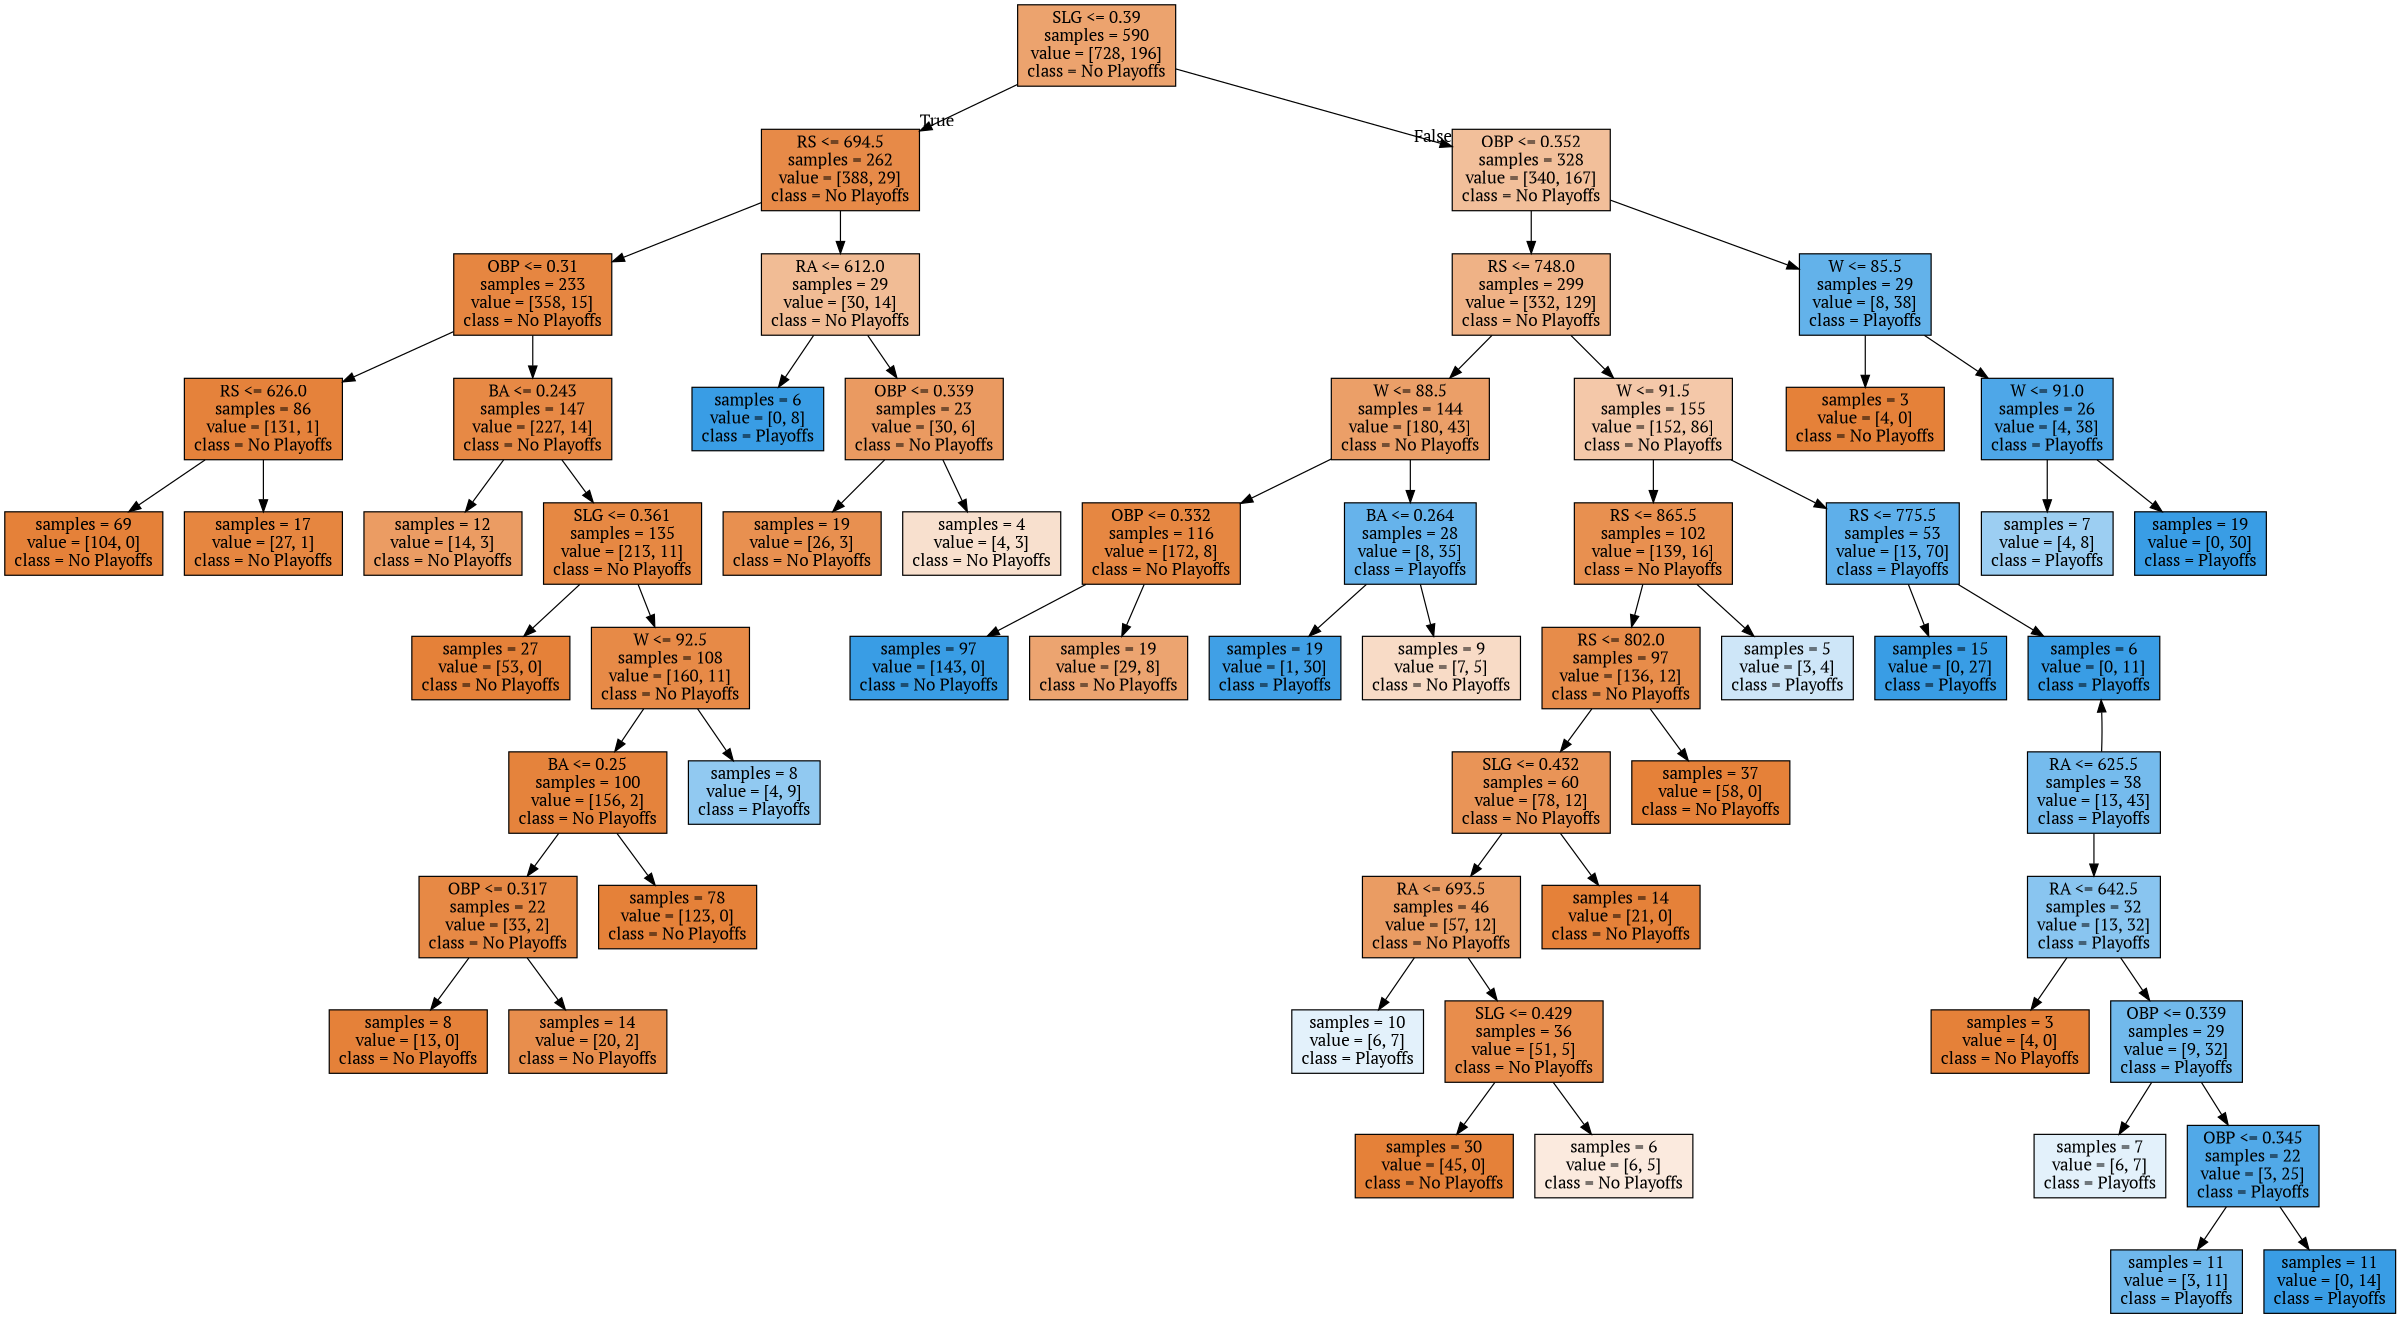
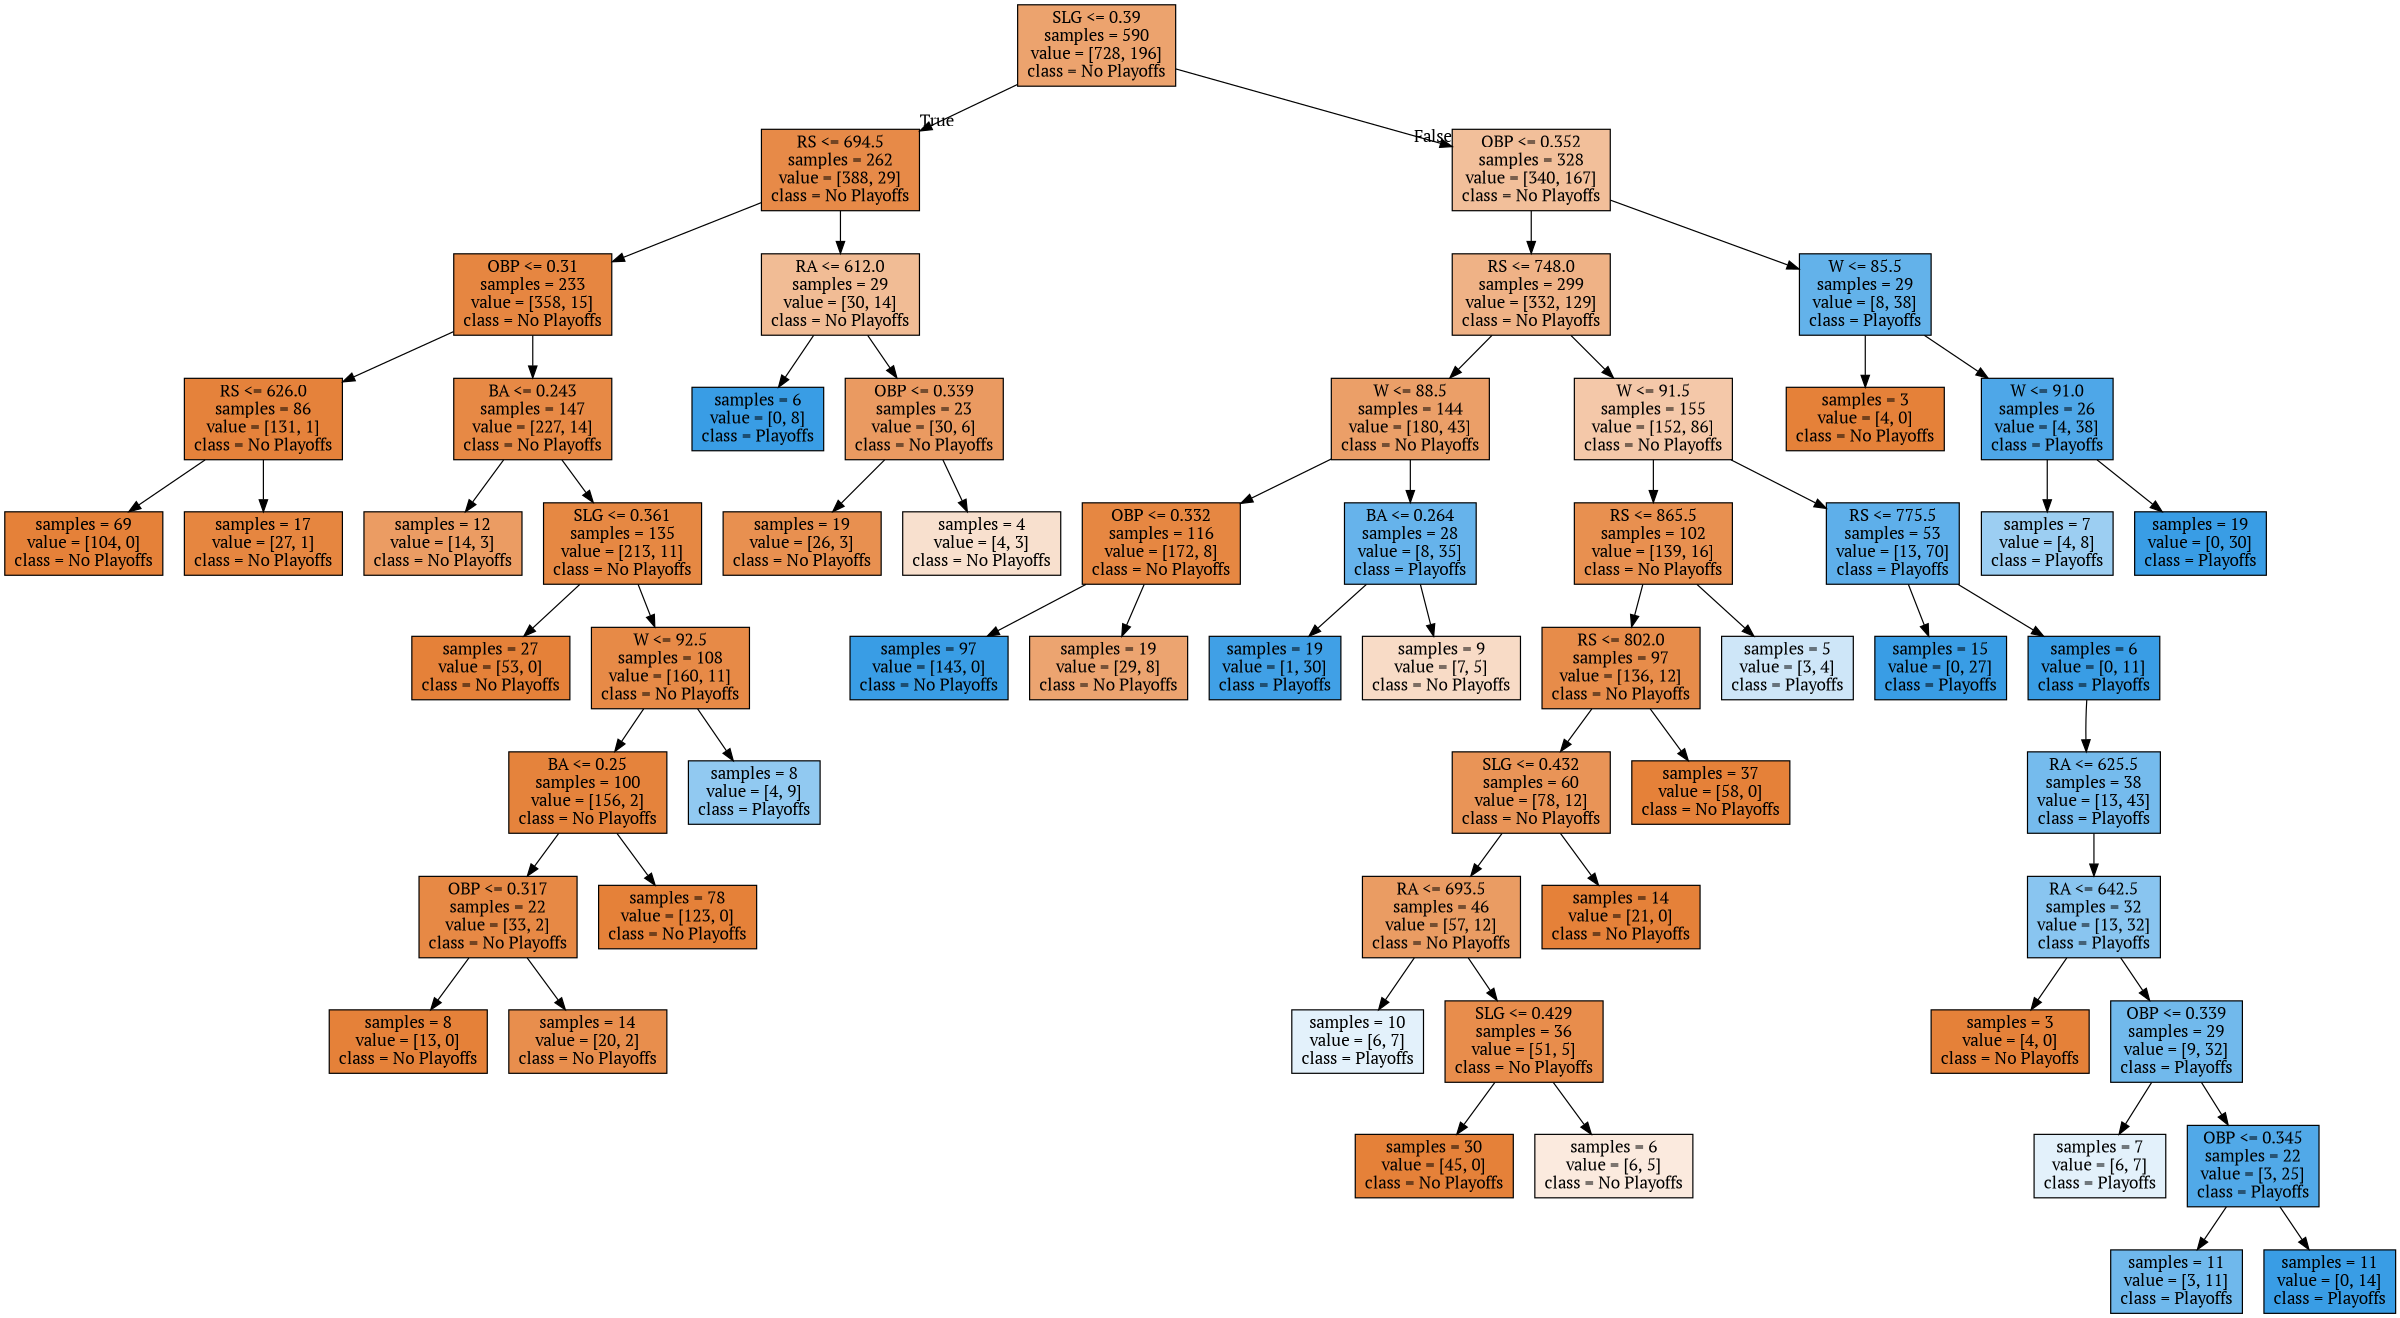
(2102, 732) -> (2086, 720)
